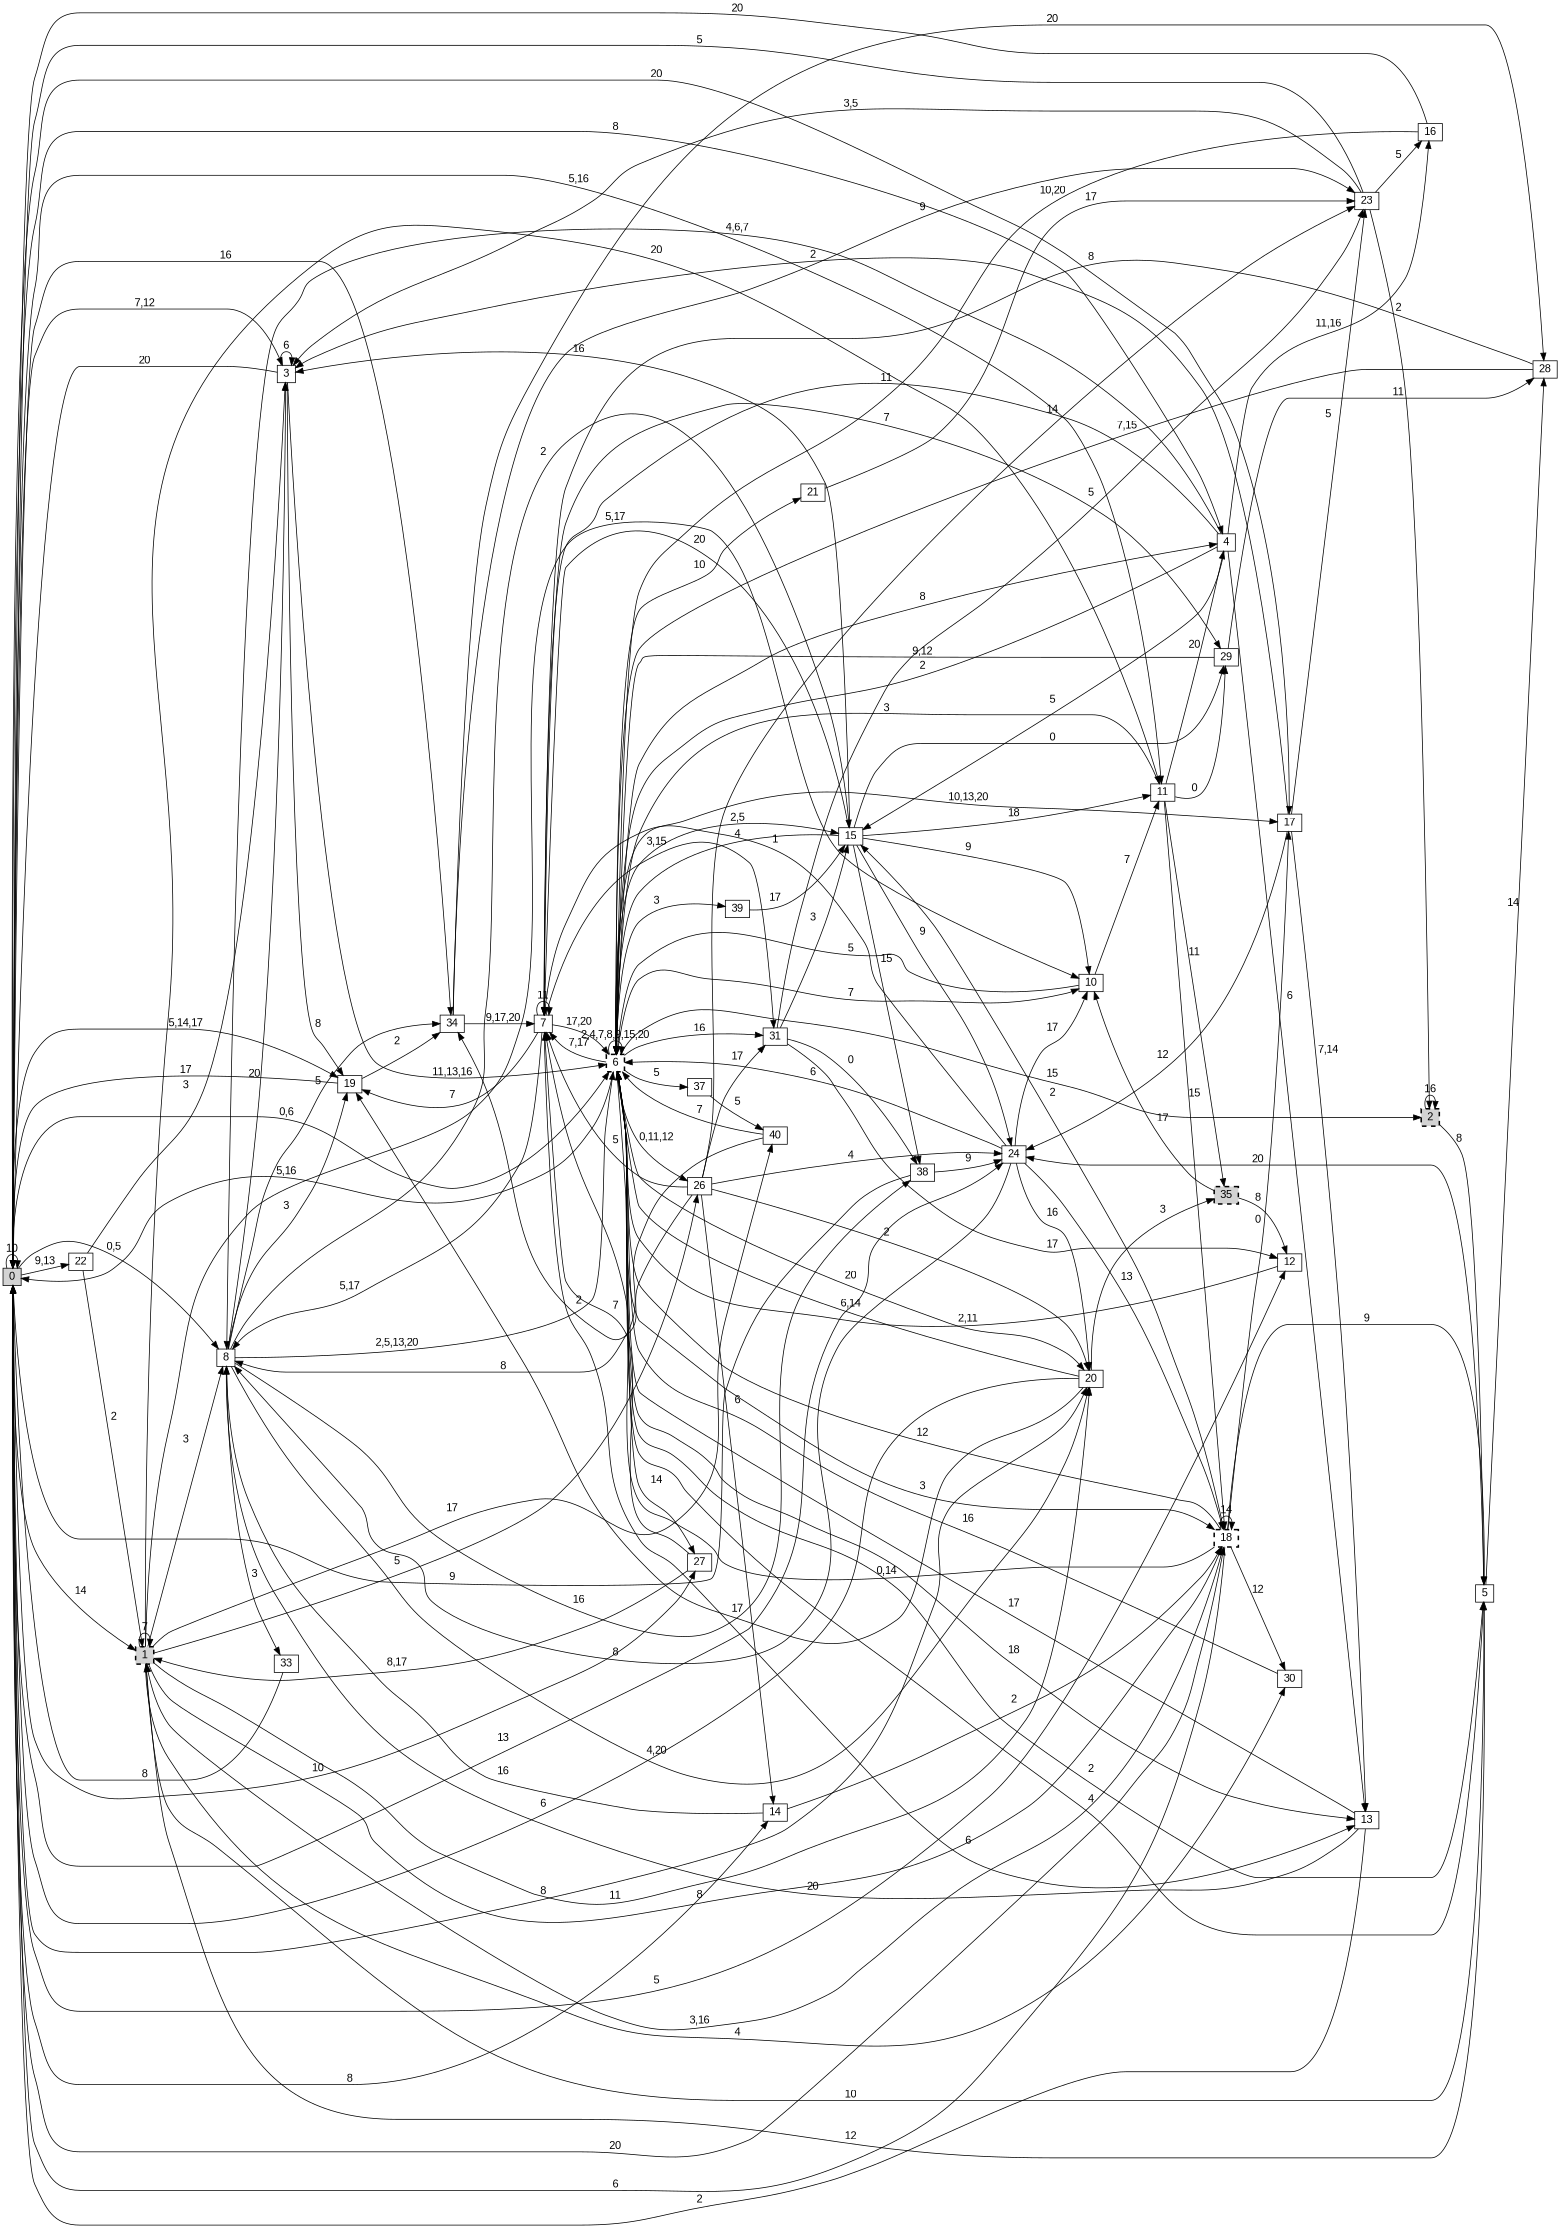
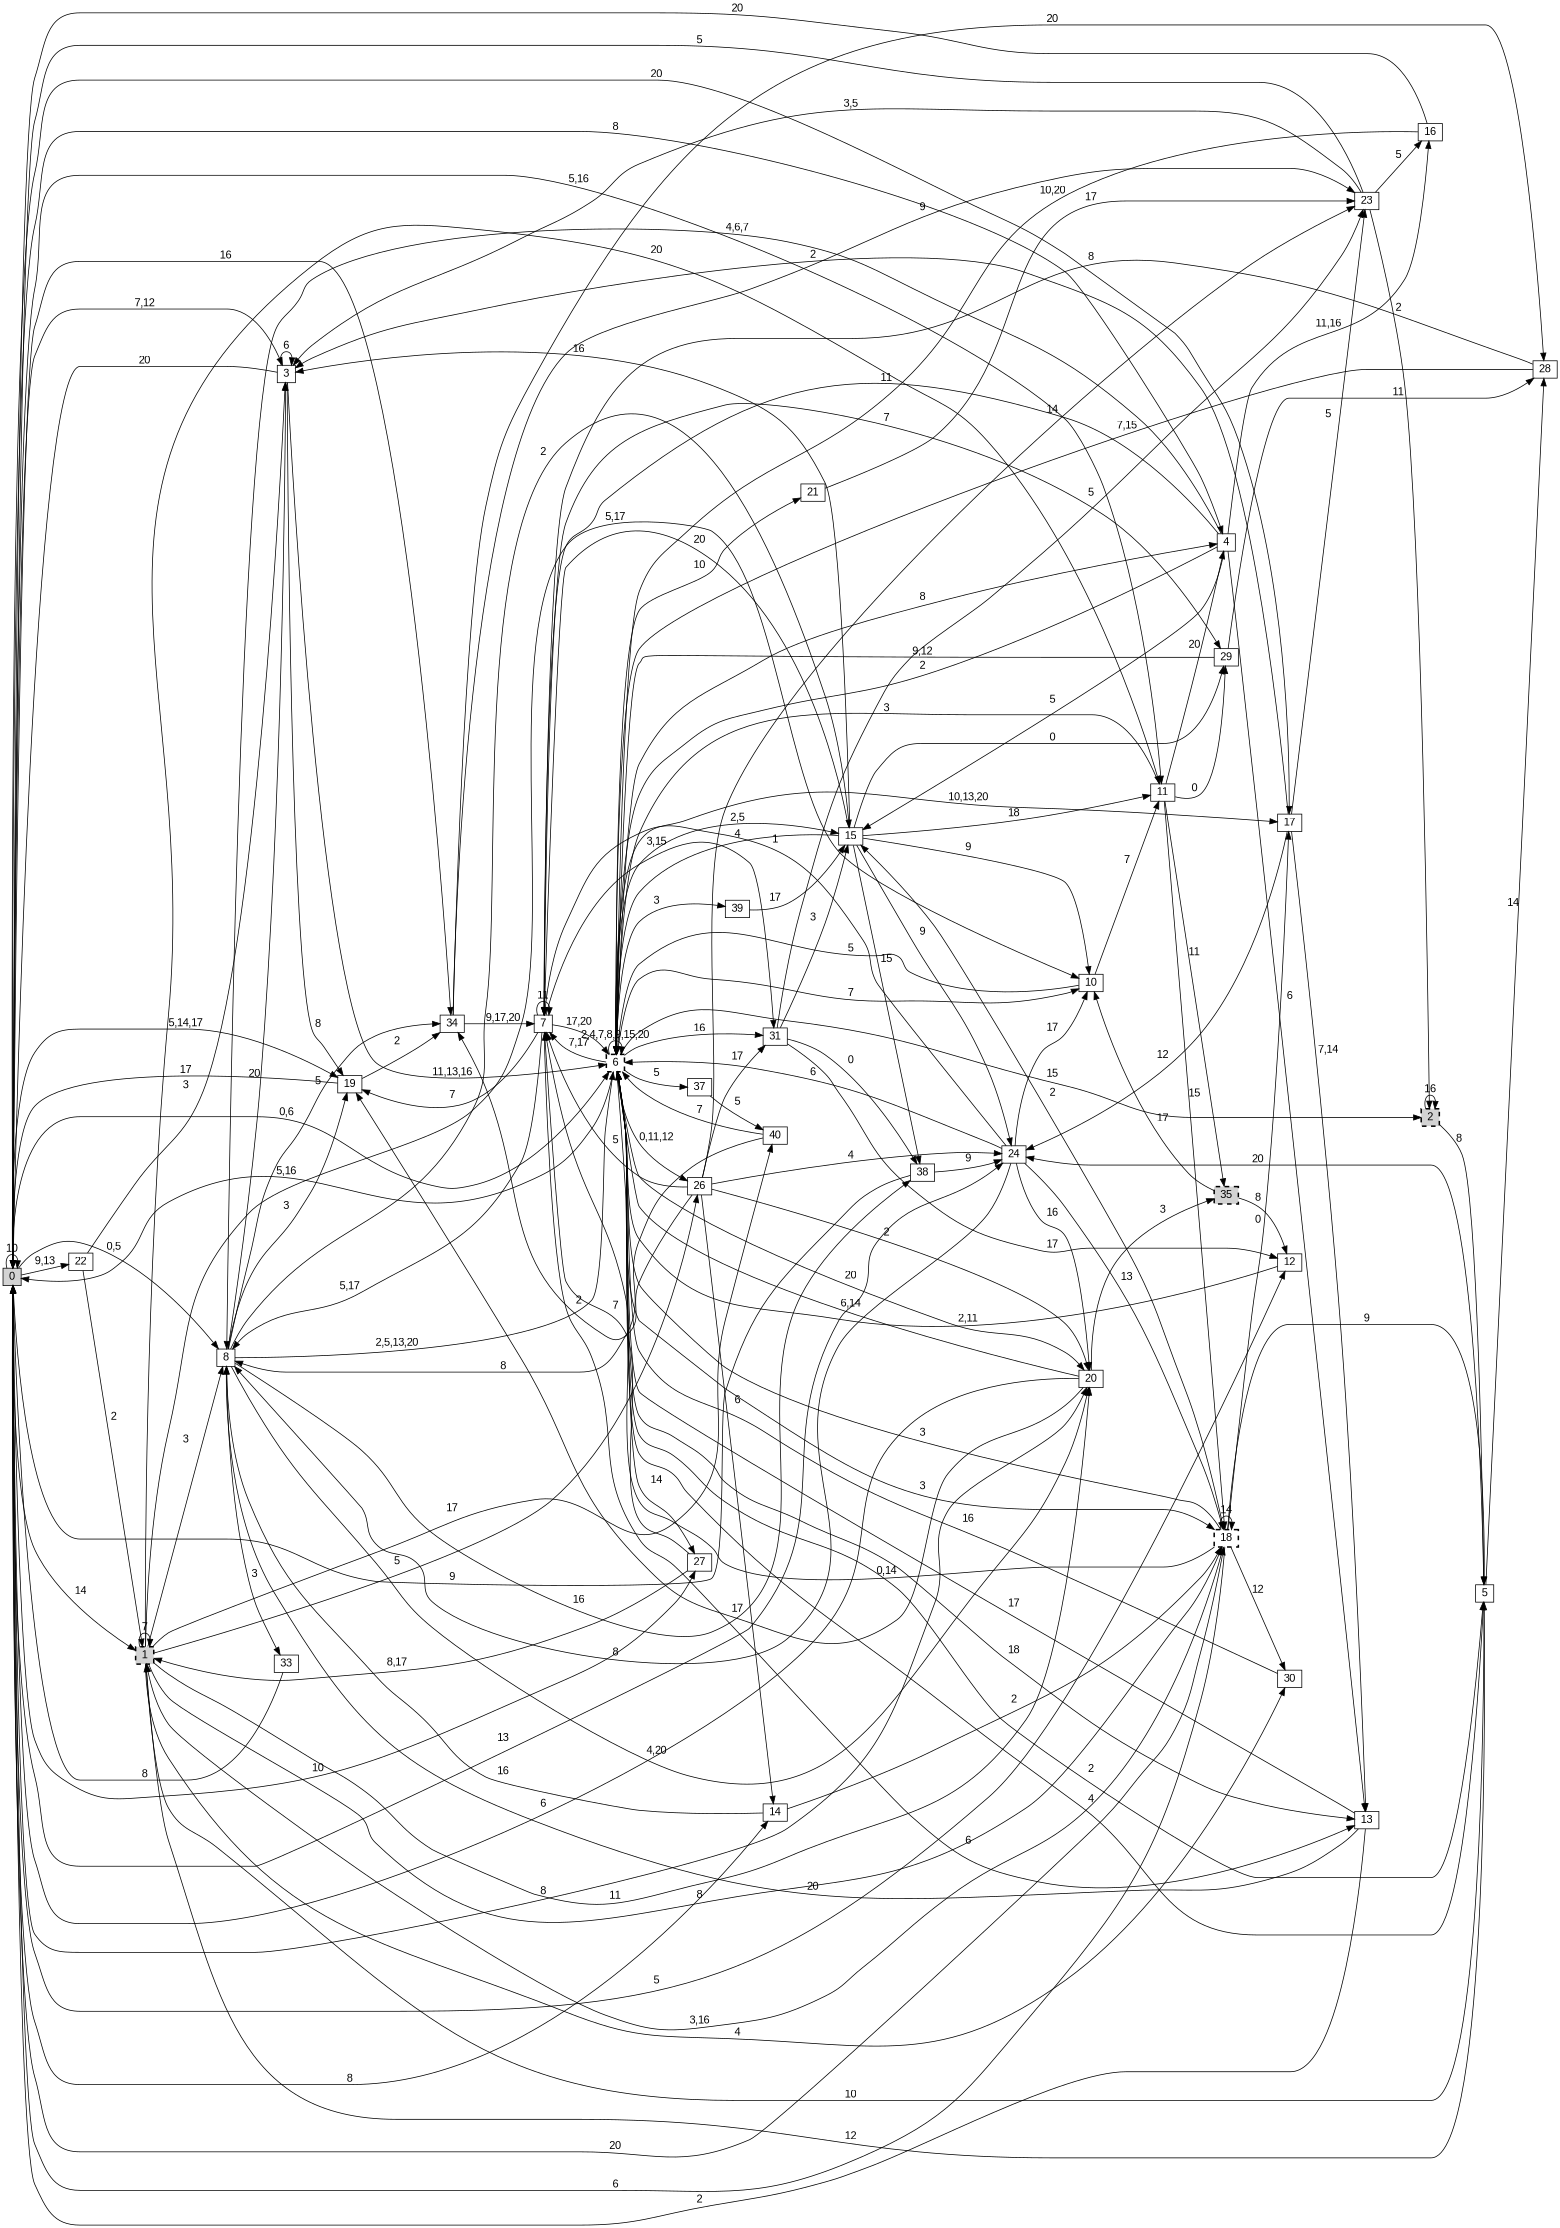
(923, 1433) -> (923, 1433)
